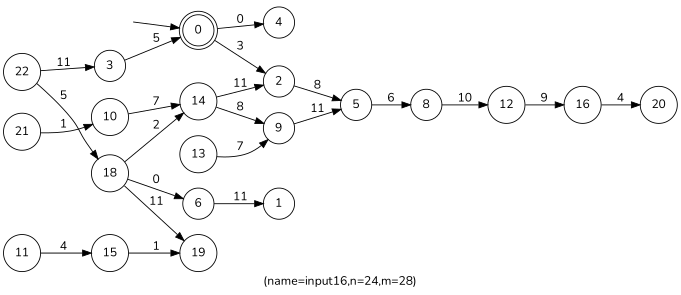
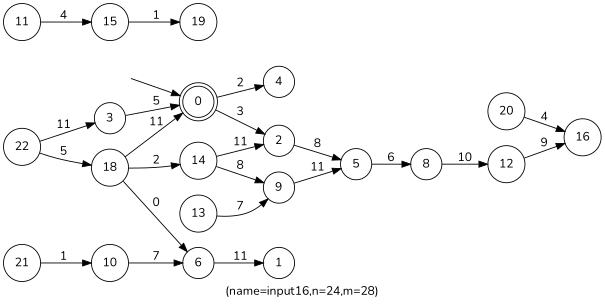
(240, 20) -> (240, 83)
(616, 105) -> (540, 123)
(150, 110) -> (151, 263)
(151, 210) -> (150, 138)
